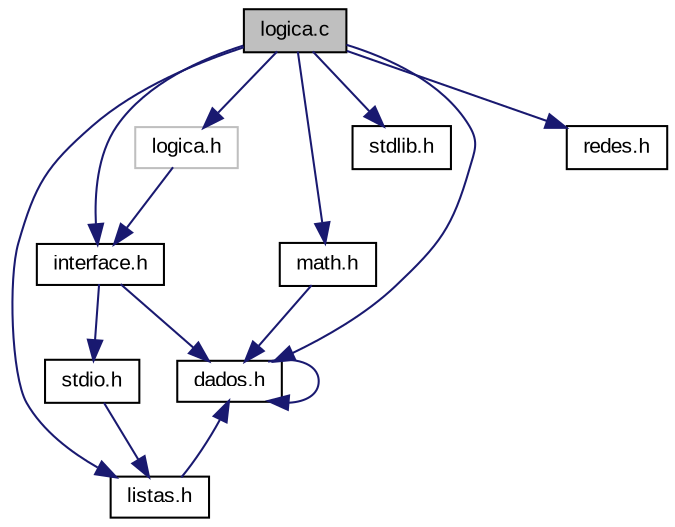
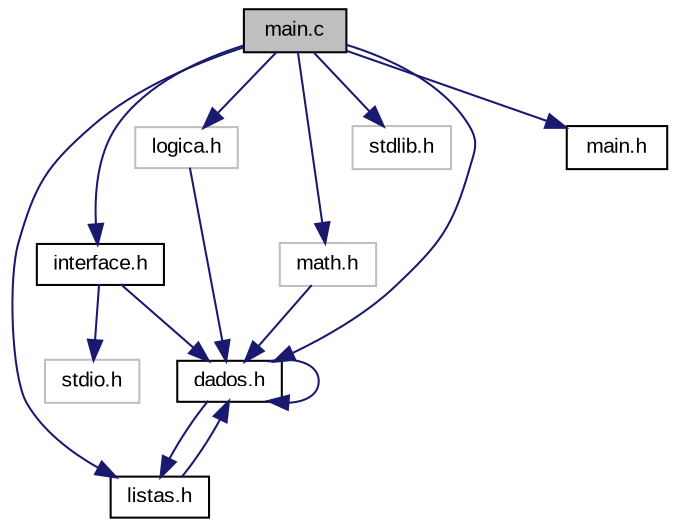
(295, 31) -> (295, 31)
(402, 148) -> (402, 148)
(617, 148) -> (617, 148)
(150, 197) -> (206, 254)
(328, 264) -> (328, 264)
(92, 381) -> (92, 381)
(121, 431) -> (187, 429)
